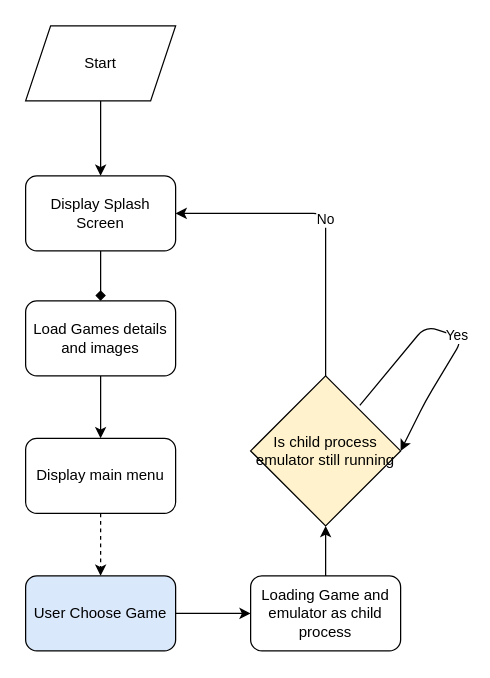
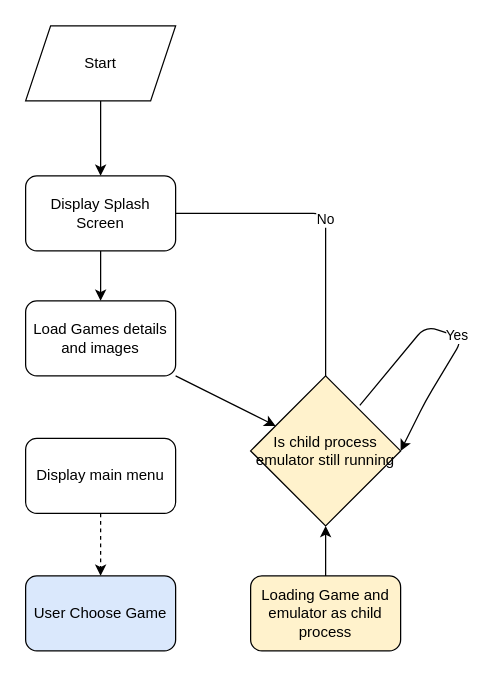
(185, 213) -> (181, 213)
(101, 290) -> (101, 291)
(101, 403) -> (222, 399)
(209, 613) -> none
(326, 613) -> (326, 613)
